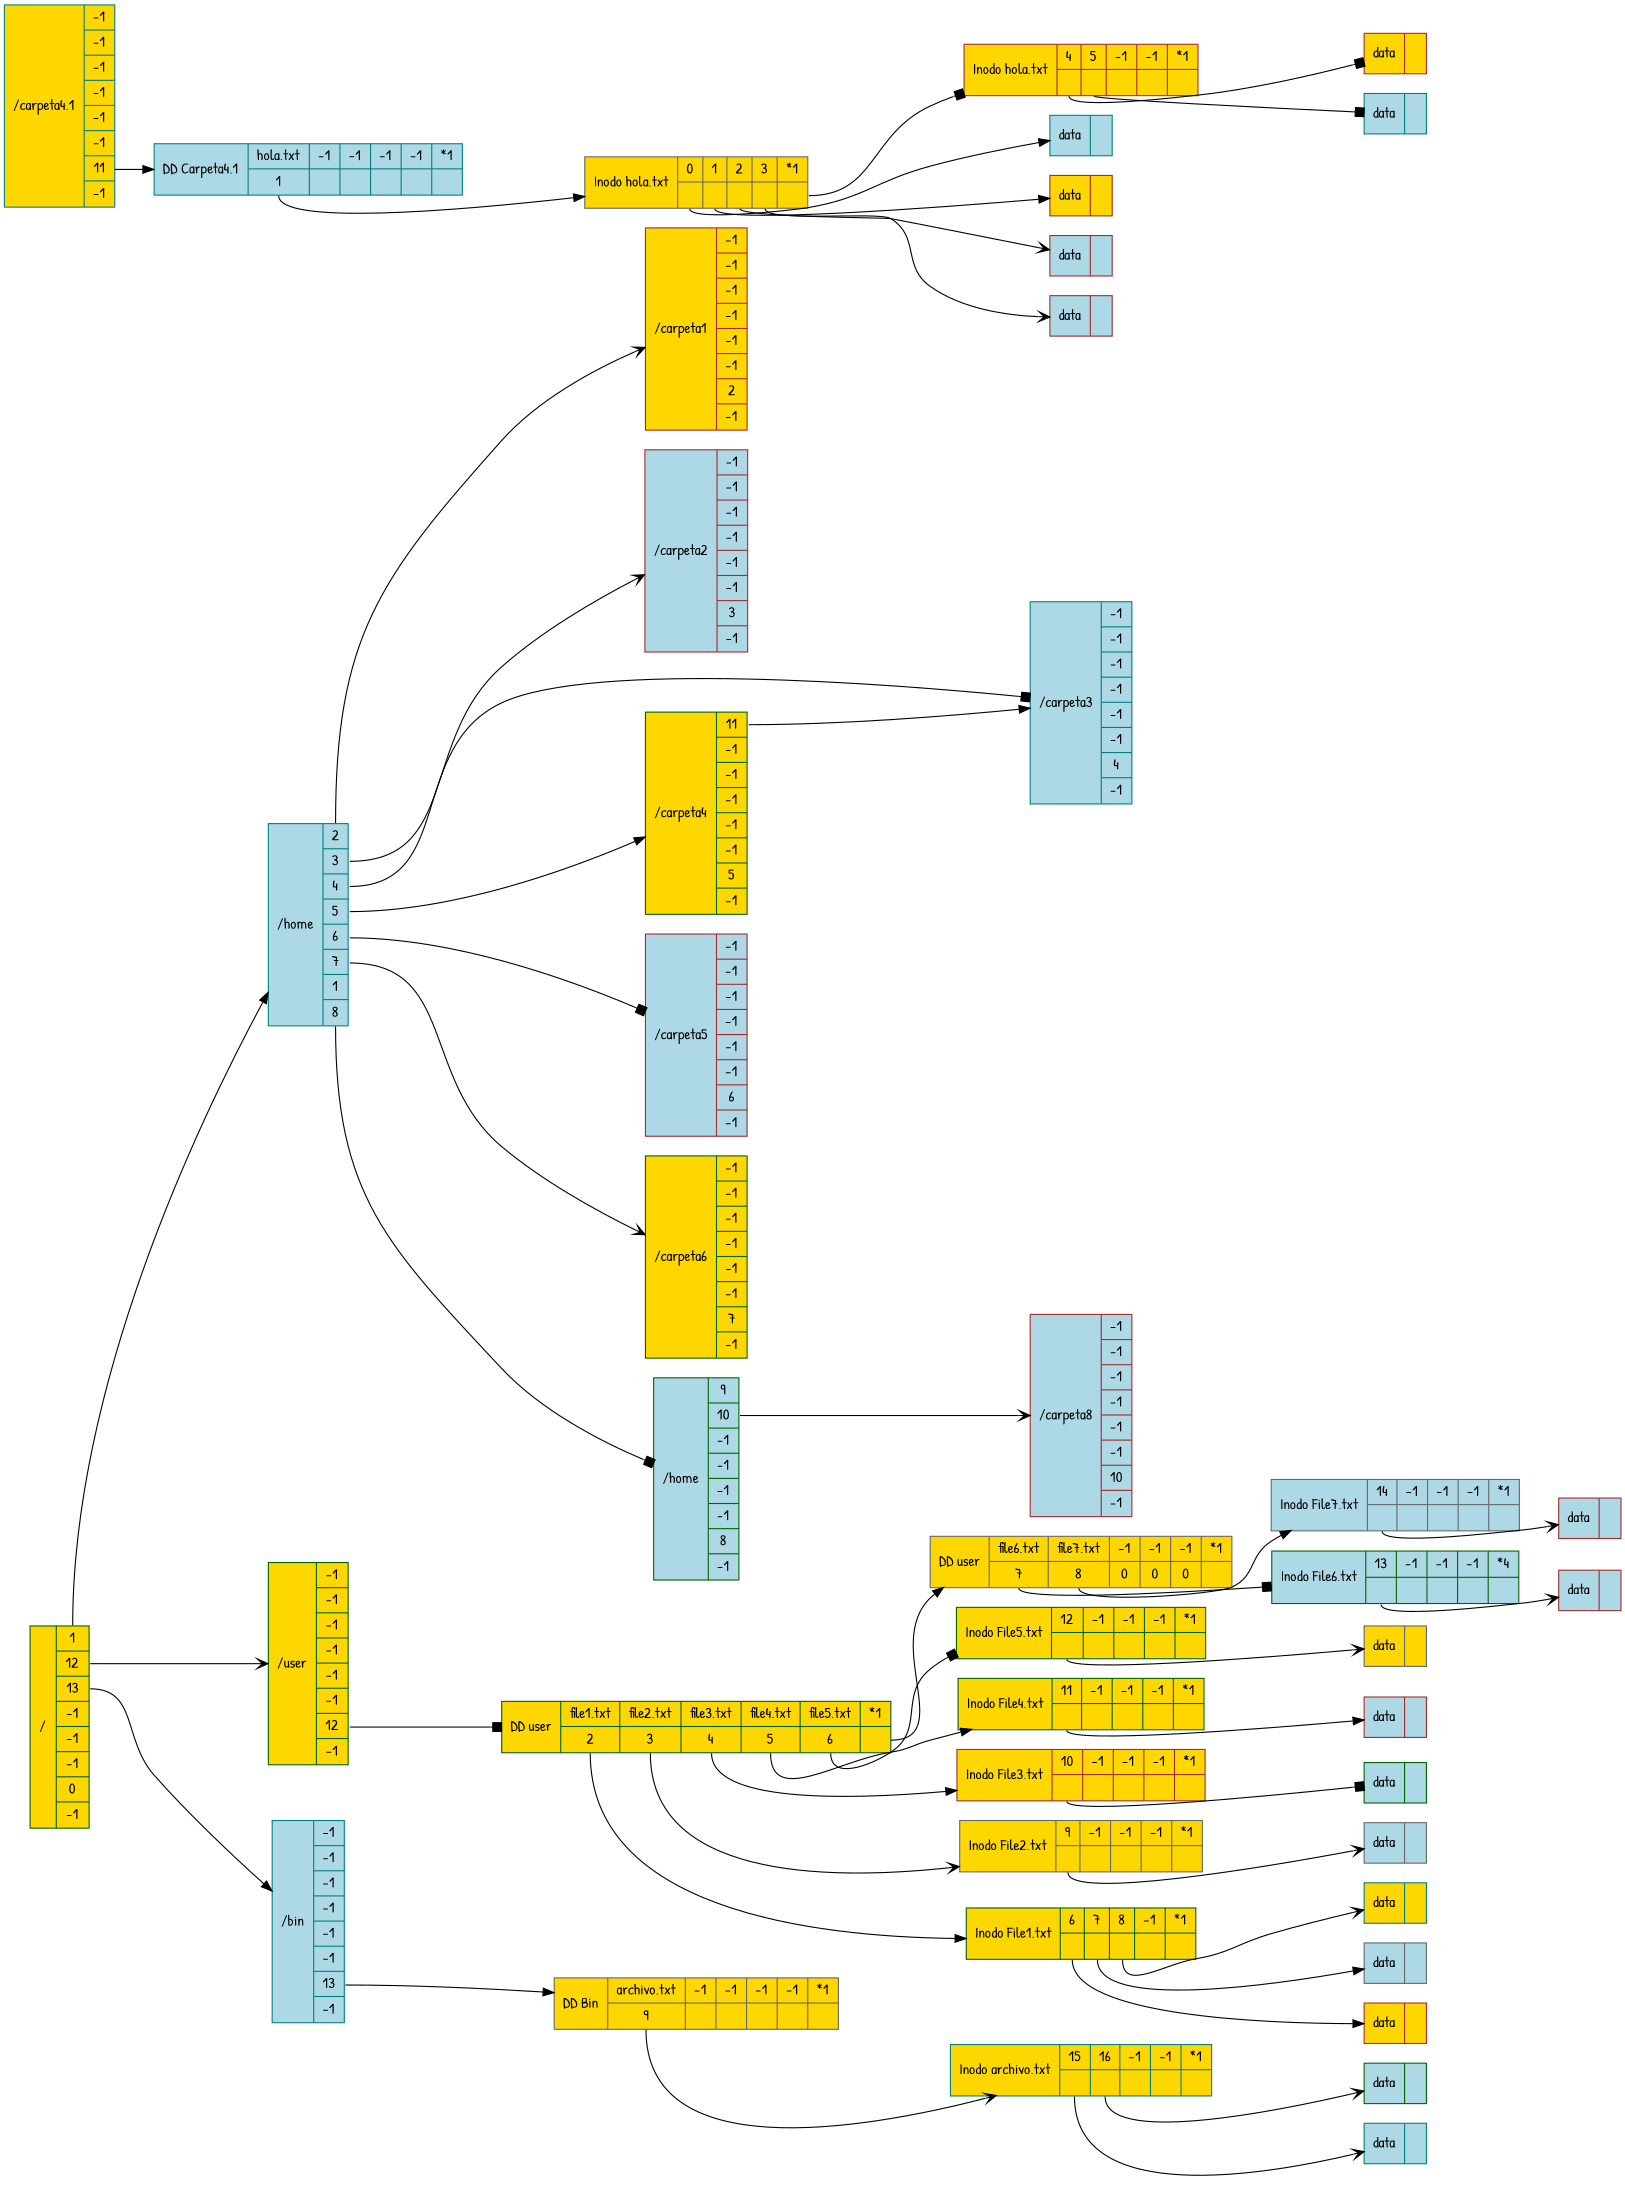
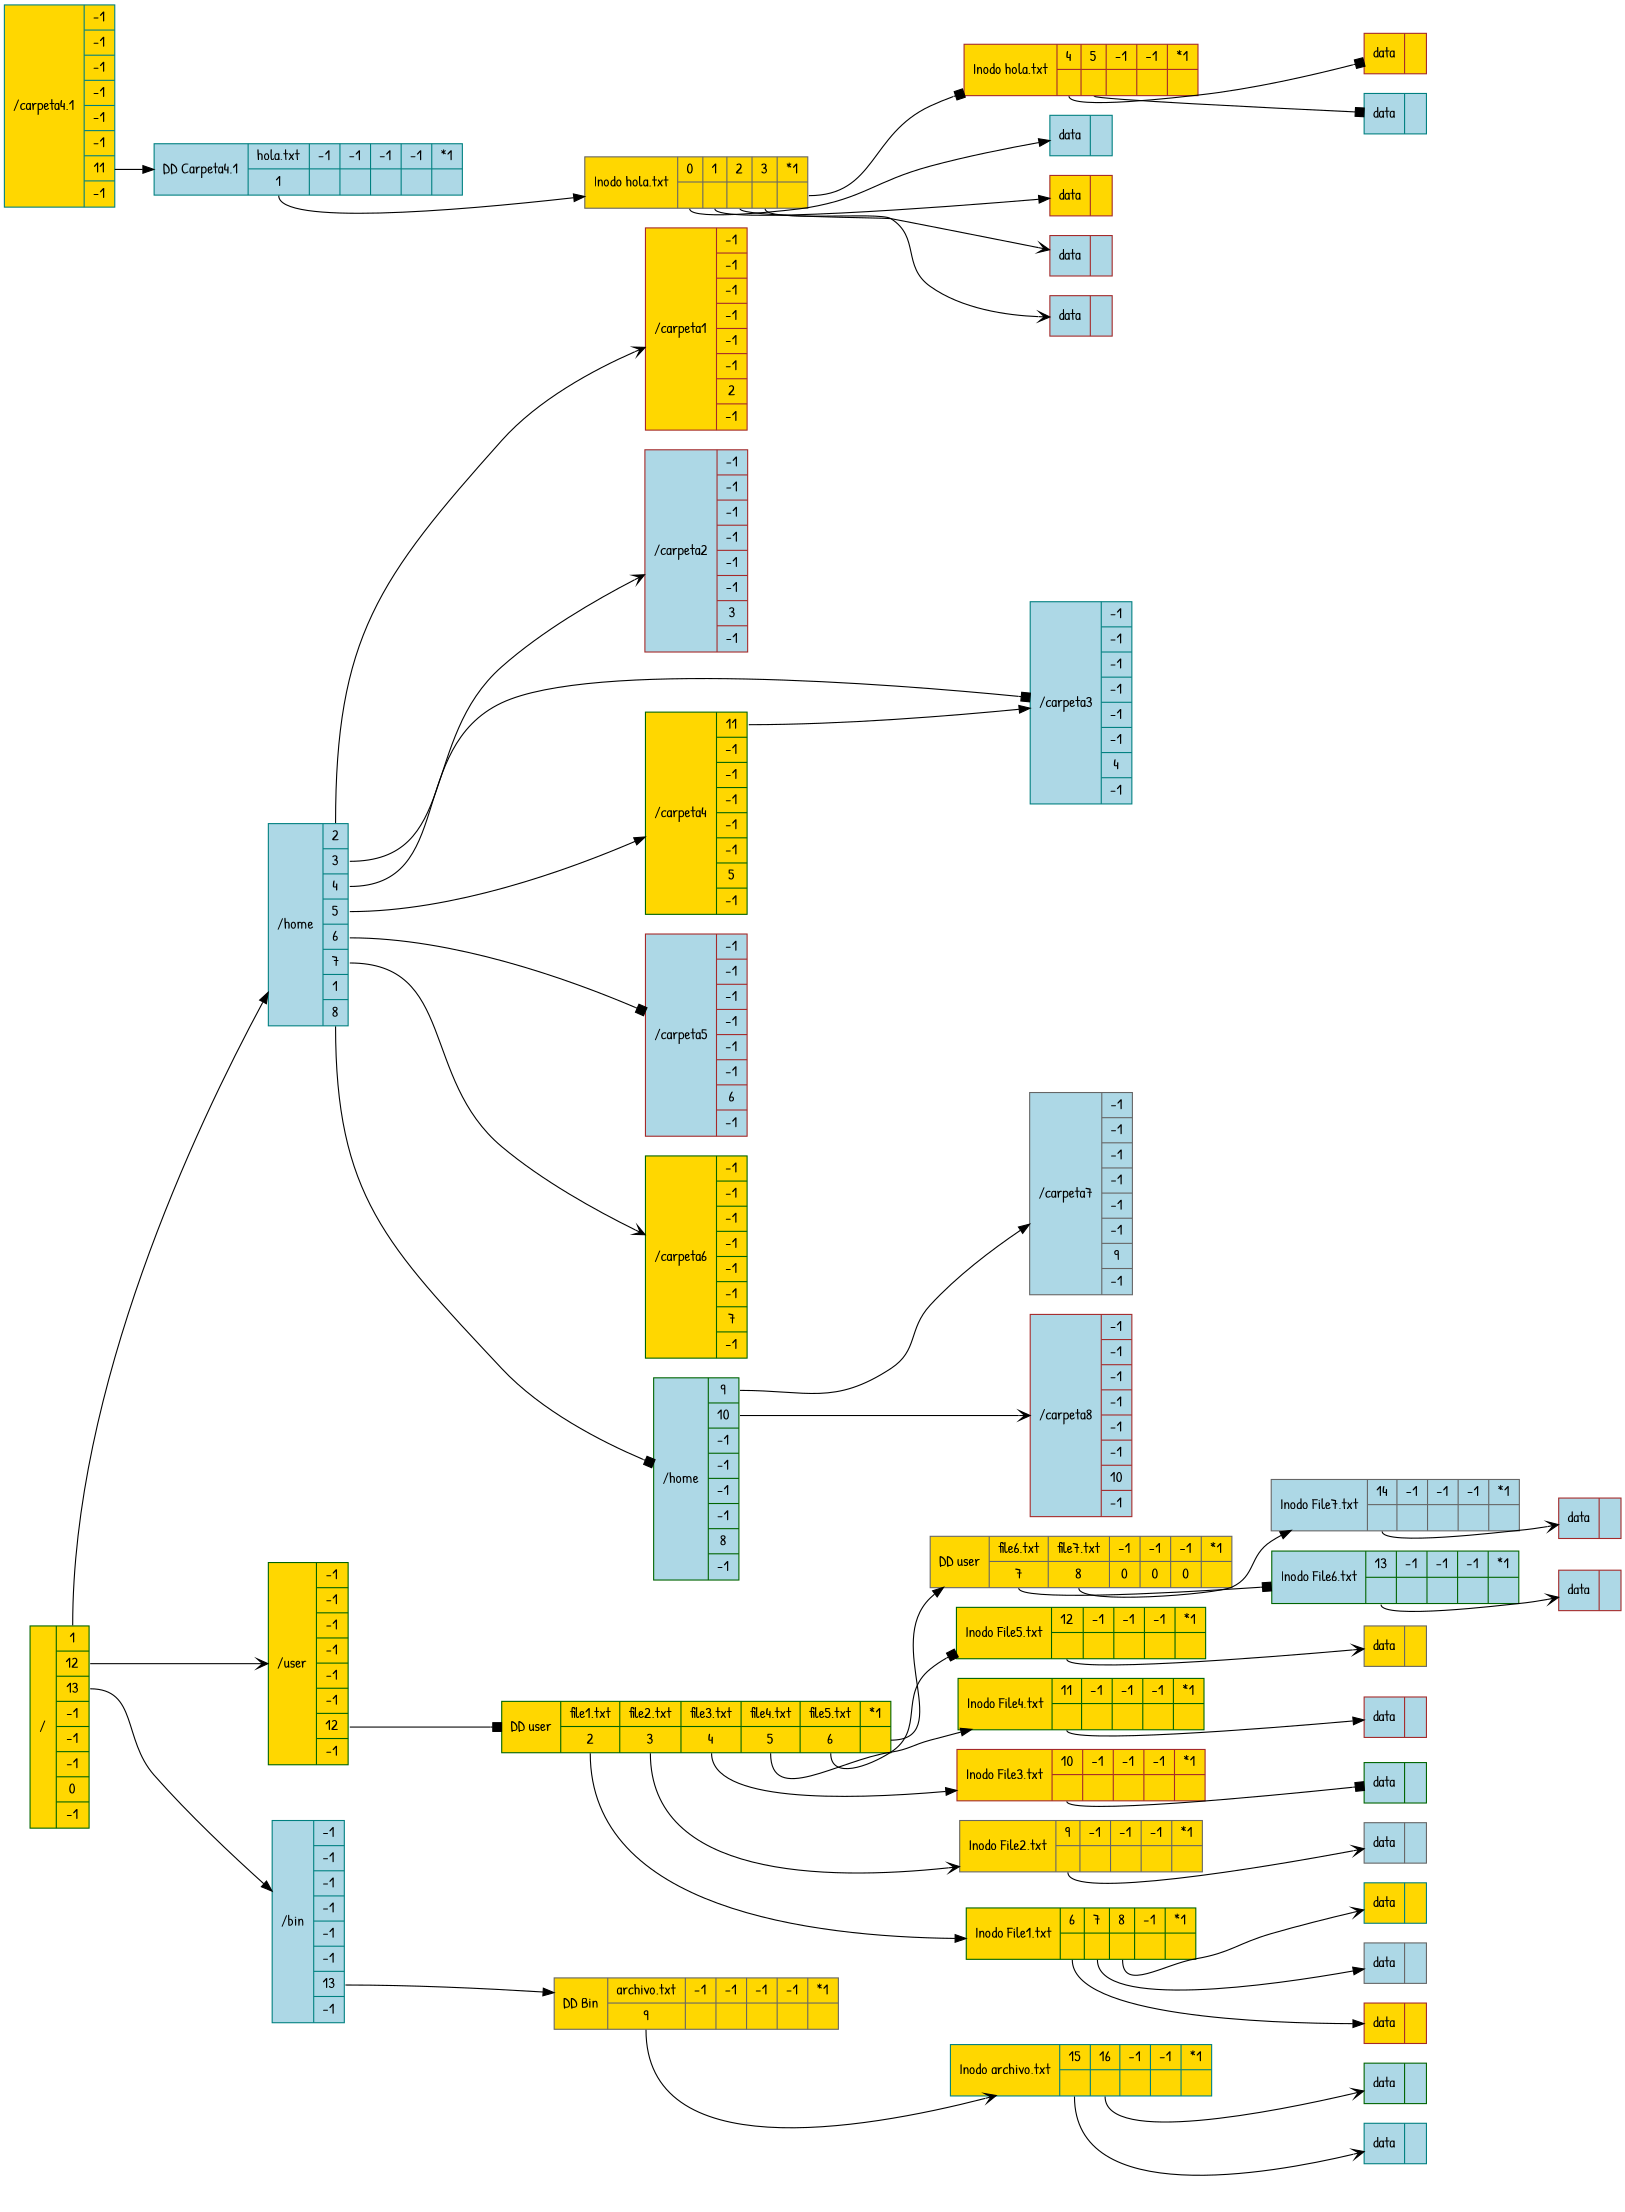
none -> (1081, 1194)
(1503, 1564) -> (1503, 1564)
